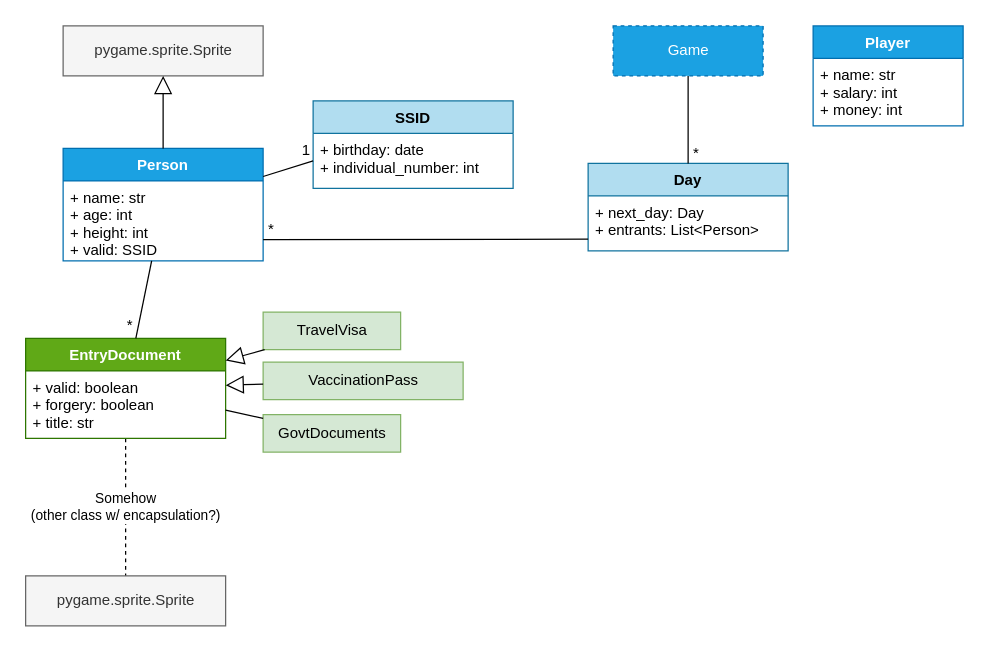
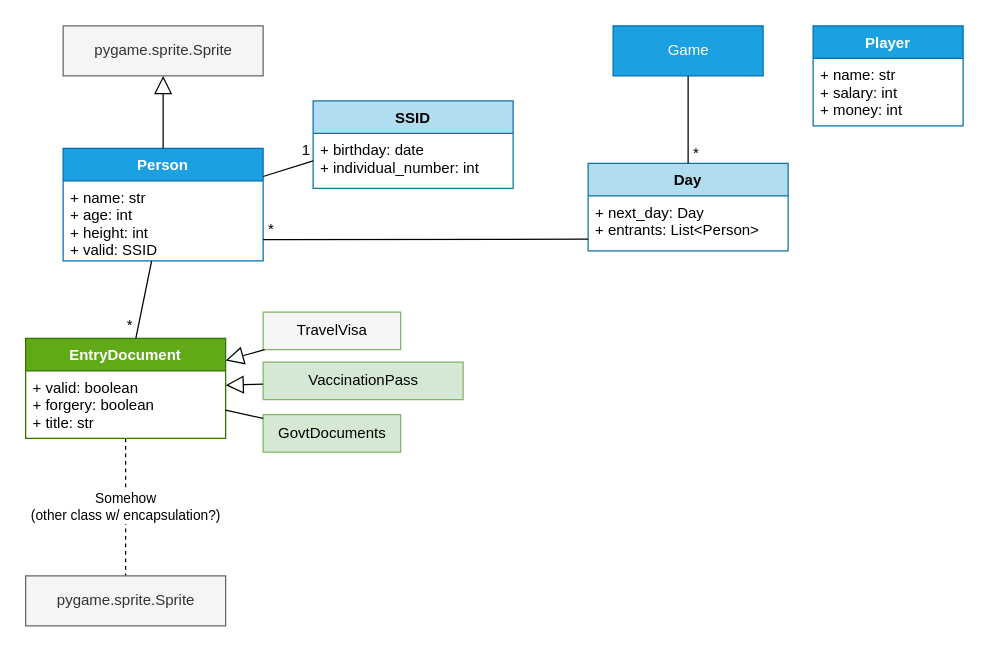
(688, 51) -> (688, 51)
(332, 331) -> (332, 331)
